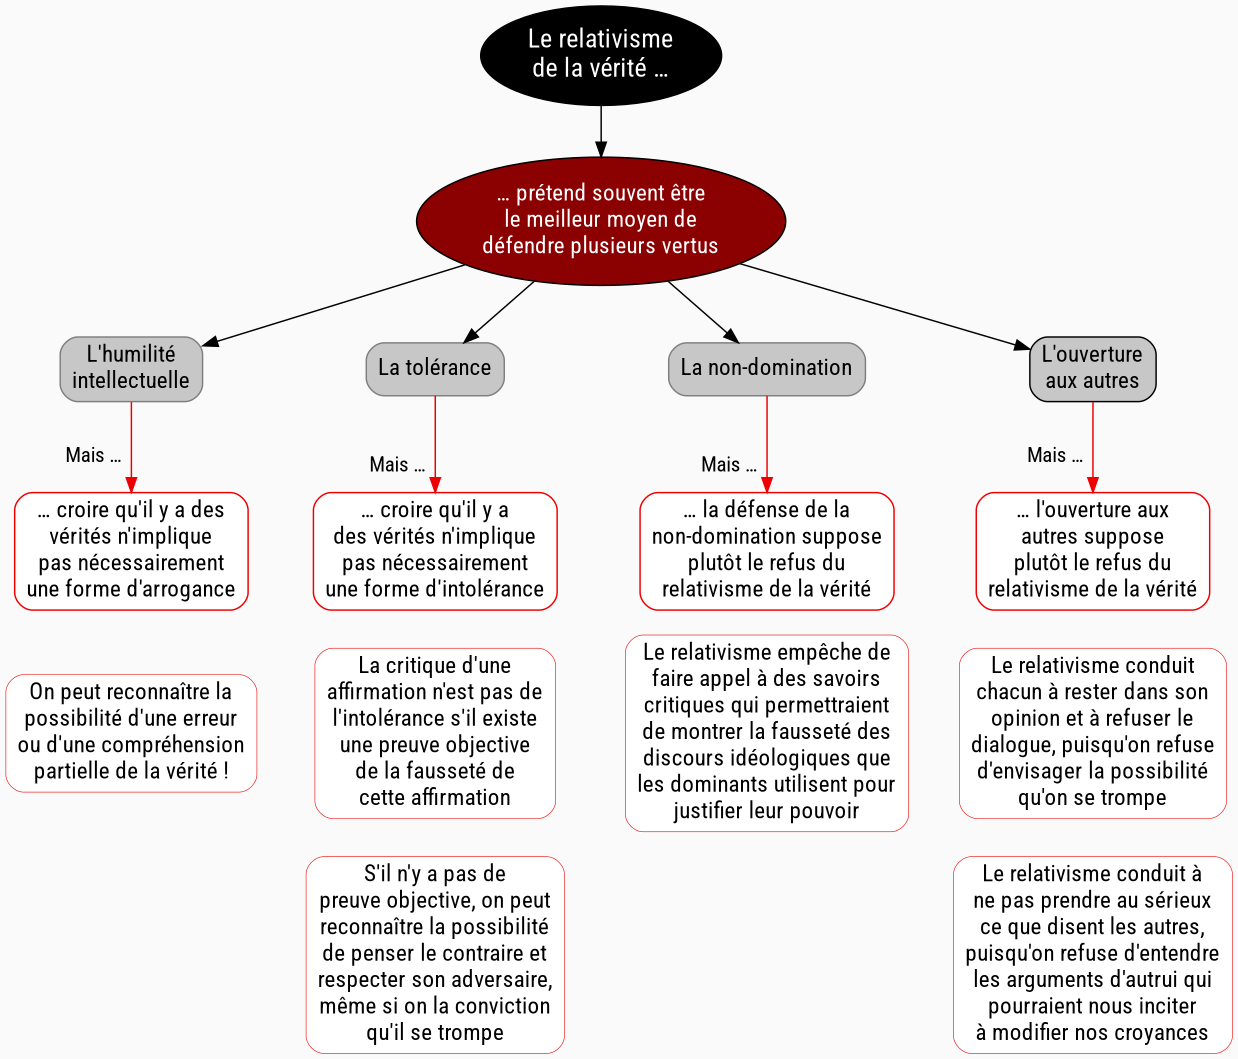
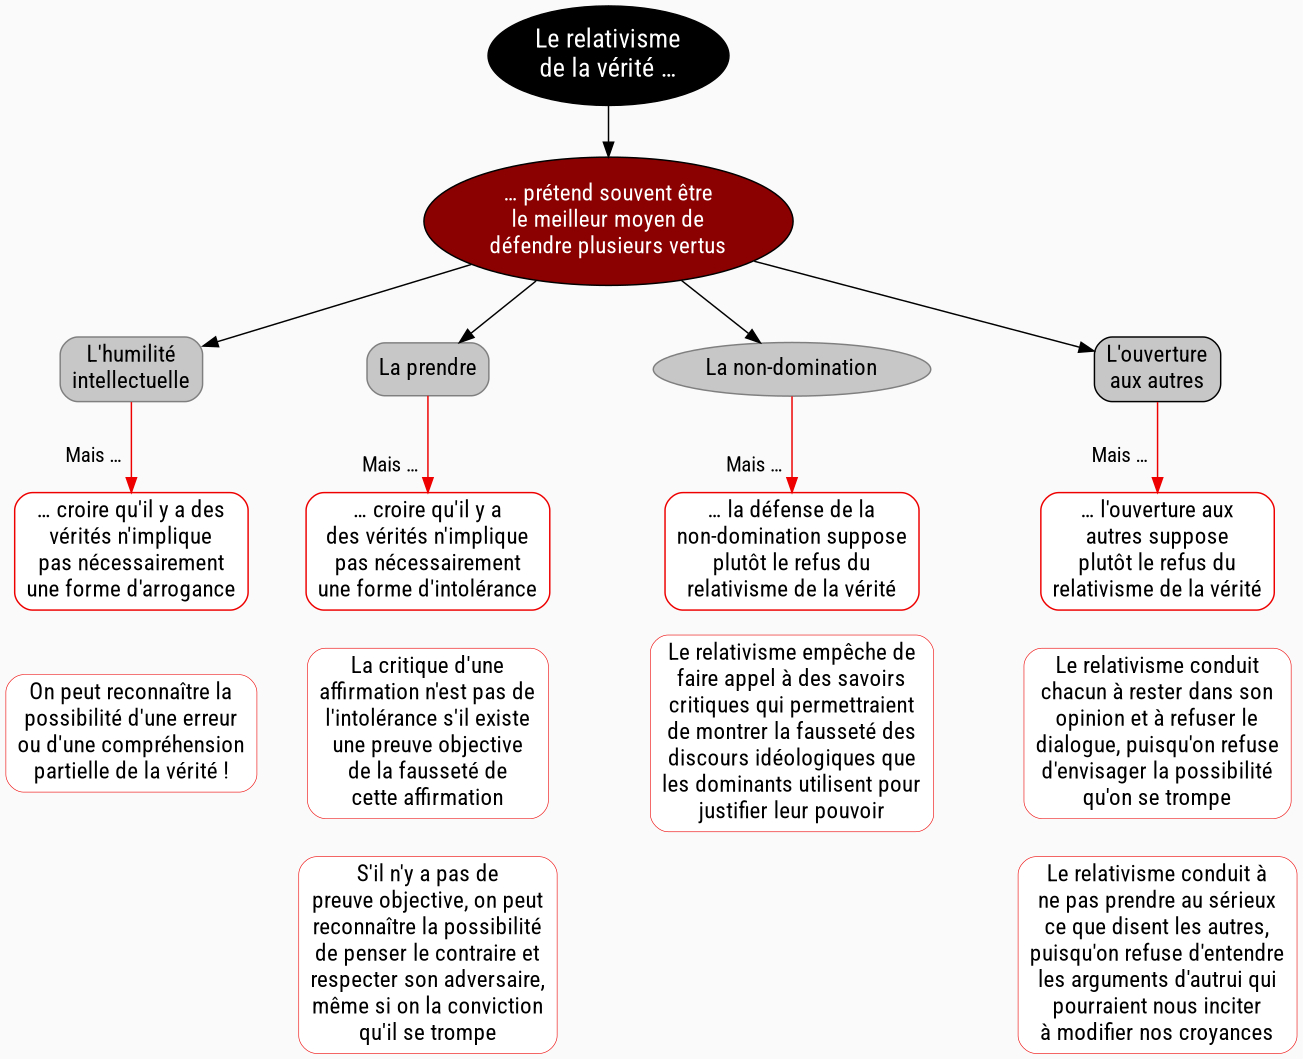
(435, 369) -> (428, 369)
(767, 369) -> (792, 369)
